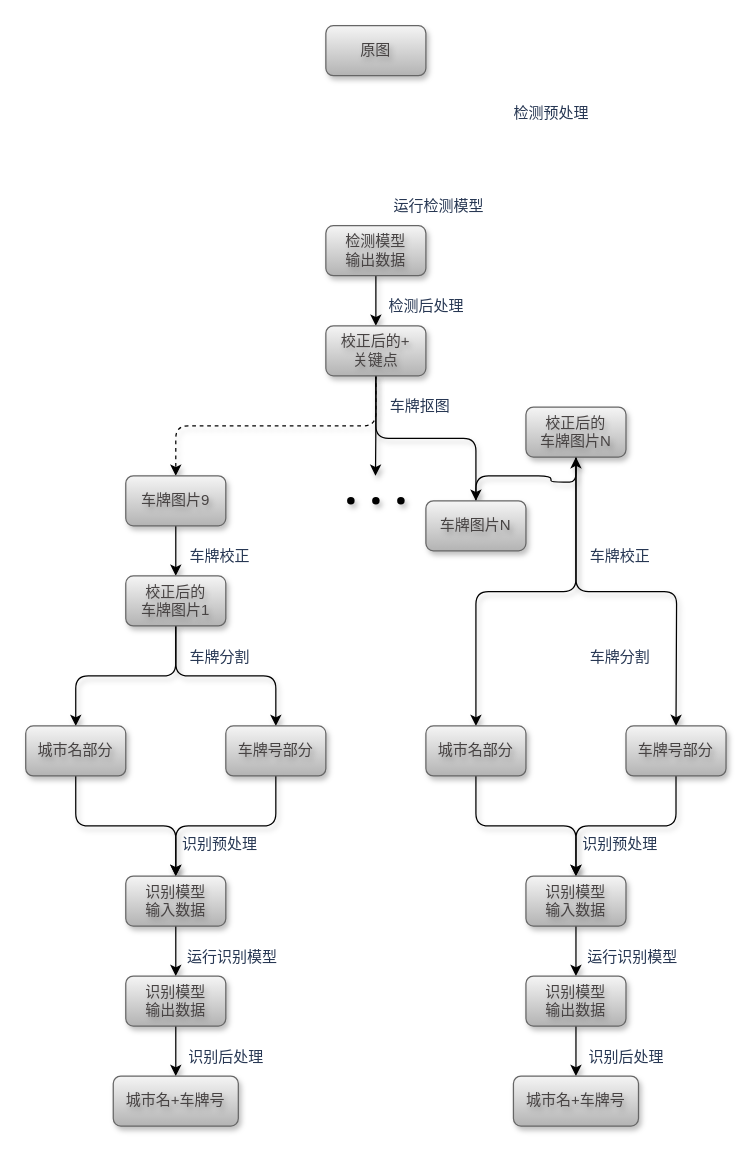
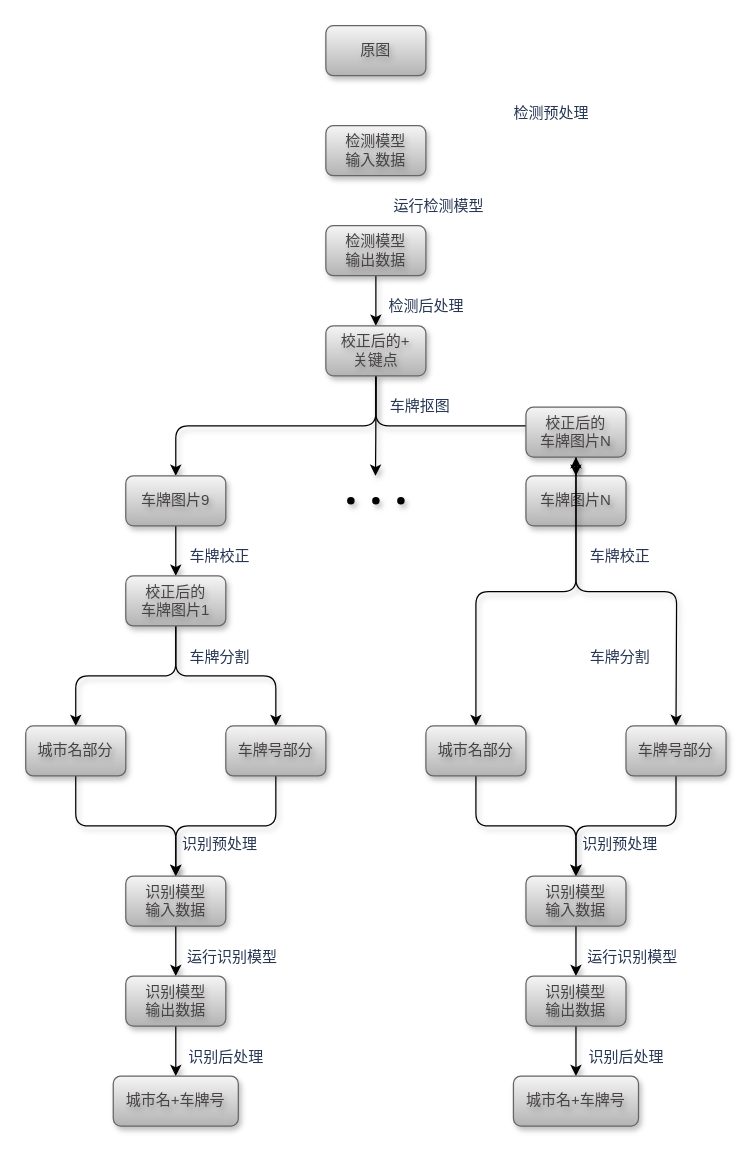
none -> (376, 151)
(260, 426) -> (260, 426)
(476, 526) -> (576, 501)
